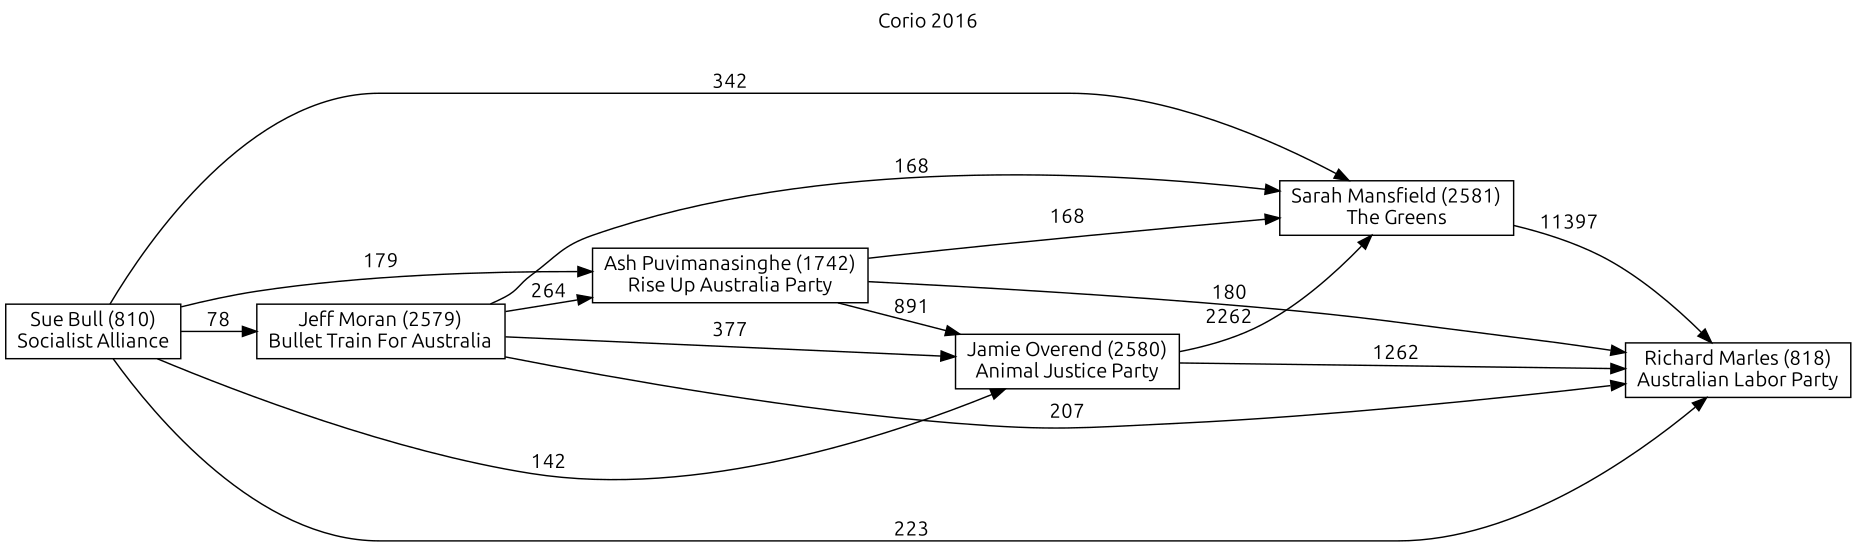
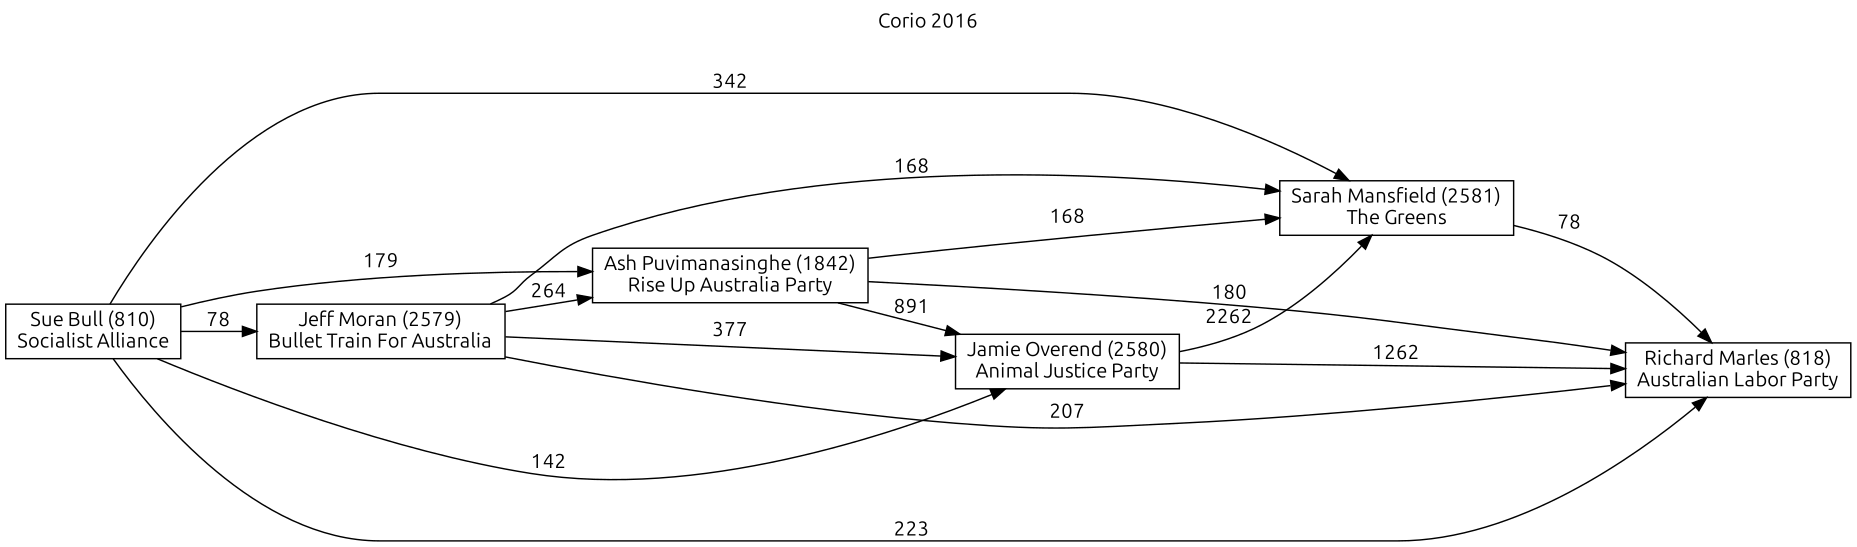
(1570, 223) -> (1570, 223)
(730, 275) -> (730, 275)
